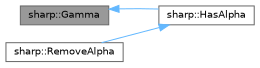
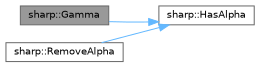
(139, 9) -> (129, 22)
